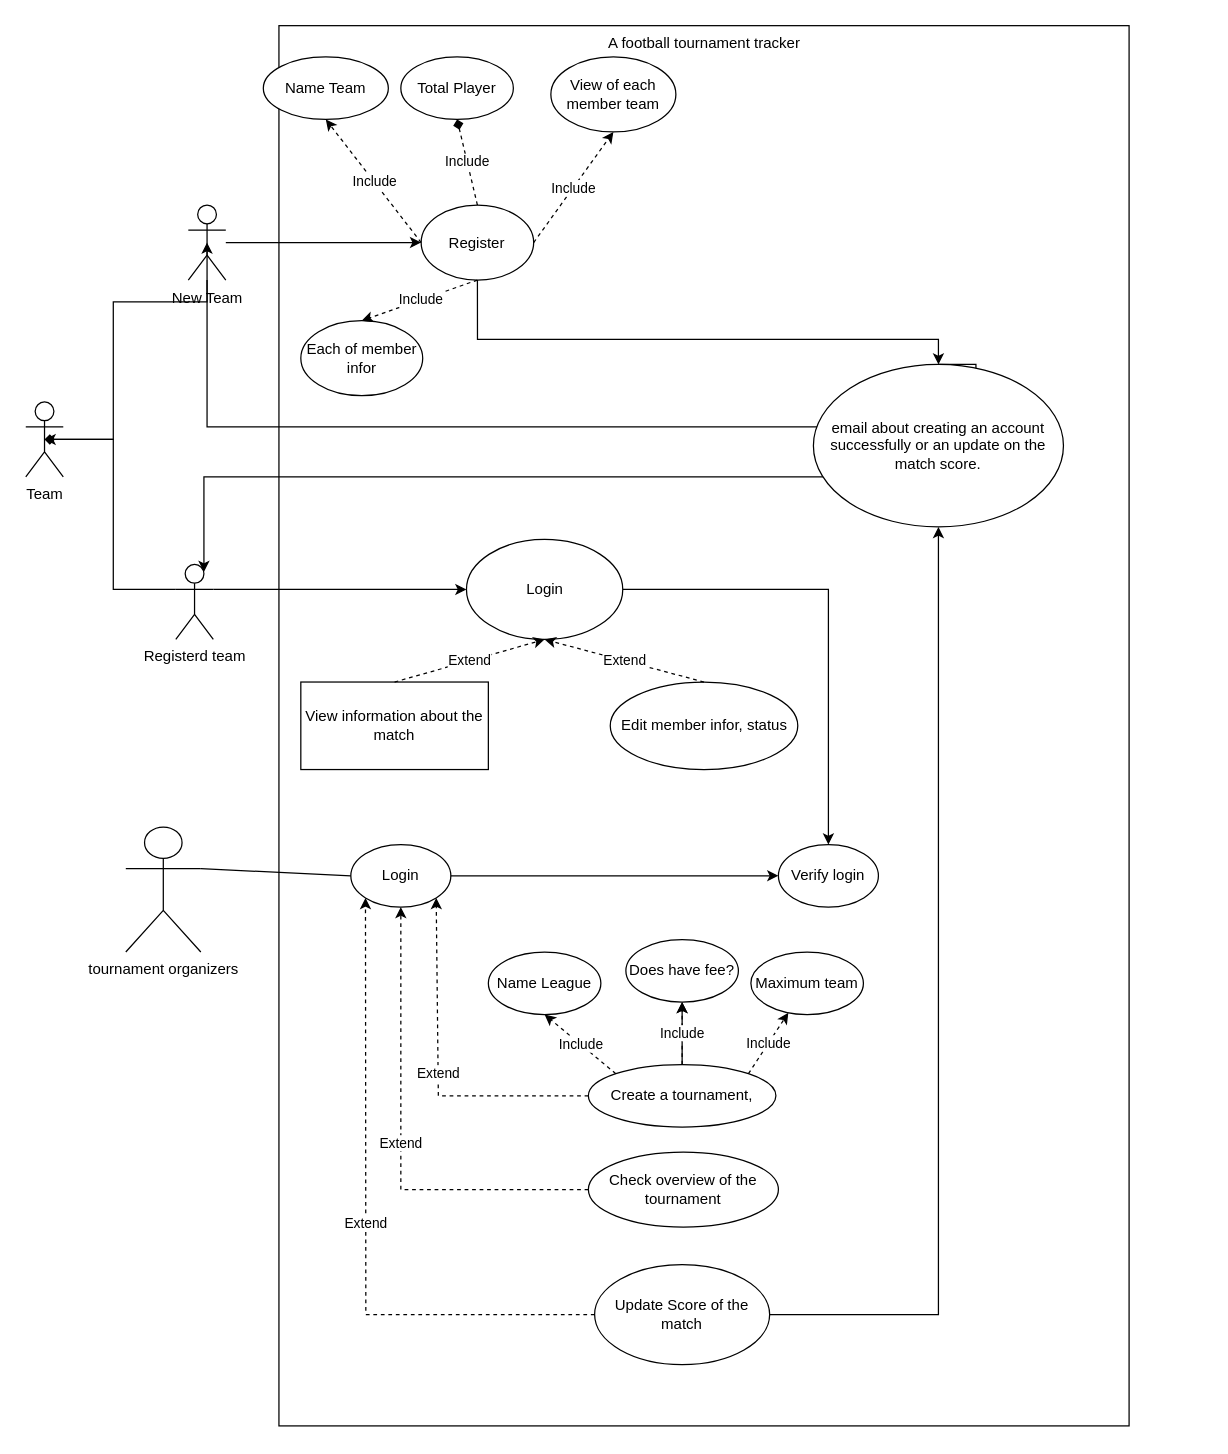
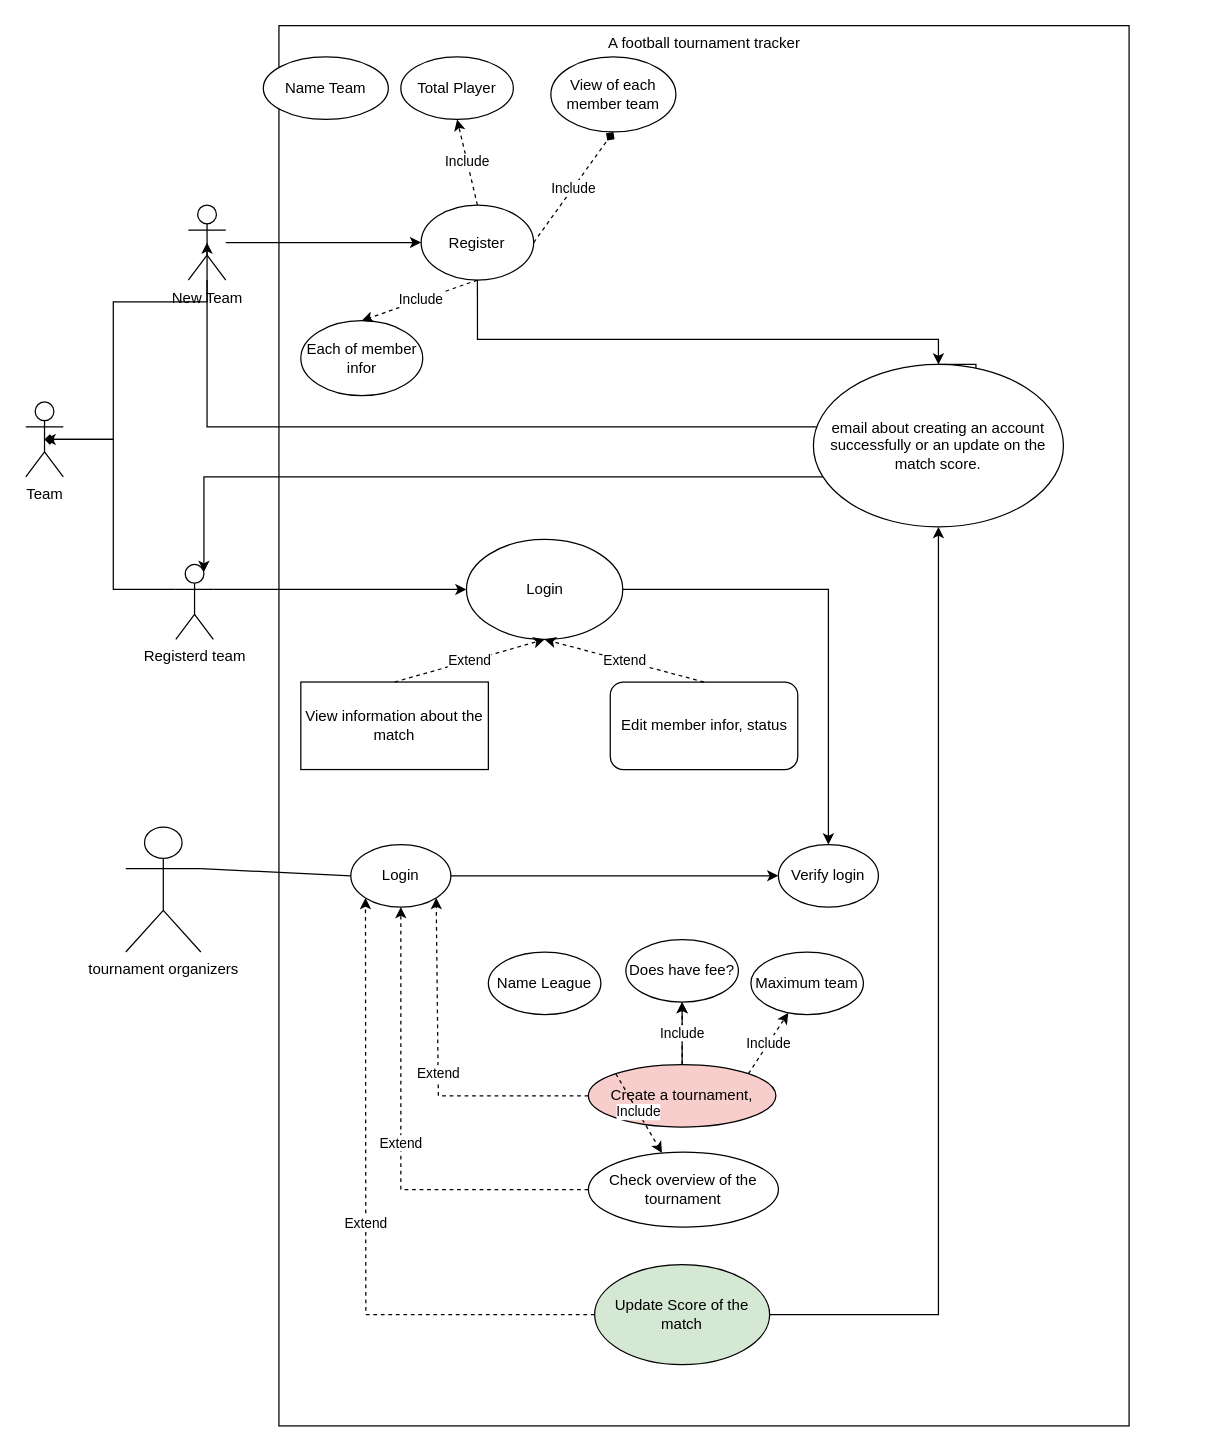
(459, 130) -> (459, 129)
(607, 140) -> (607, 141)
(376, 184) -> none
(704, 726) -> (704, 726)
(583, 1046) -> (636, 1109)
(682, 1096) -> (682, 1096)
(682, 1314) -> (682, 1314)
